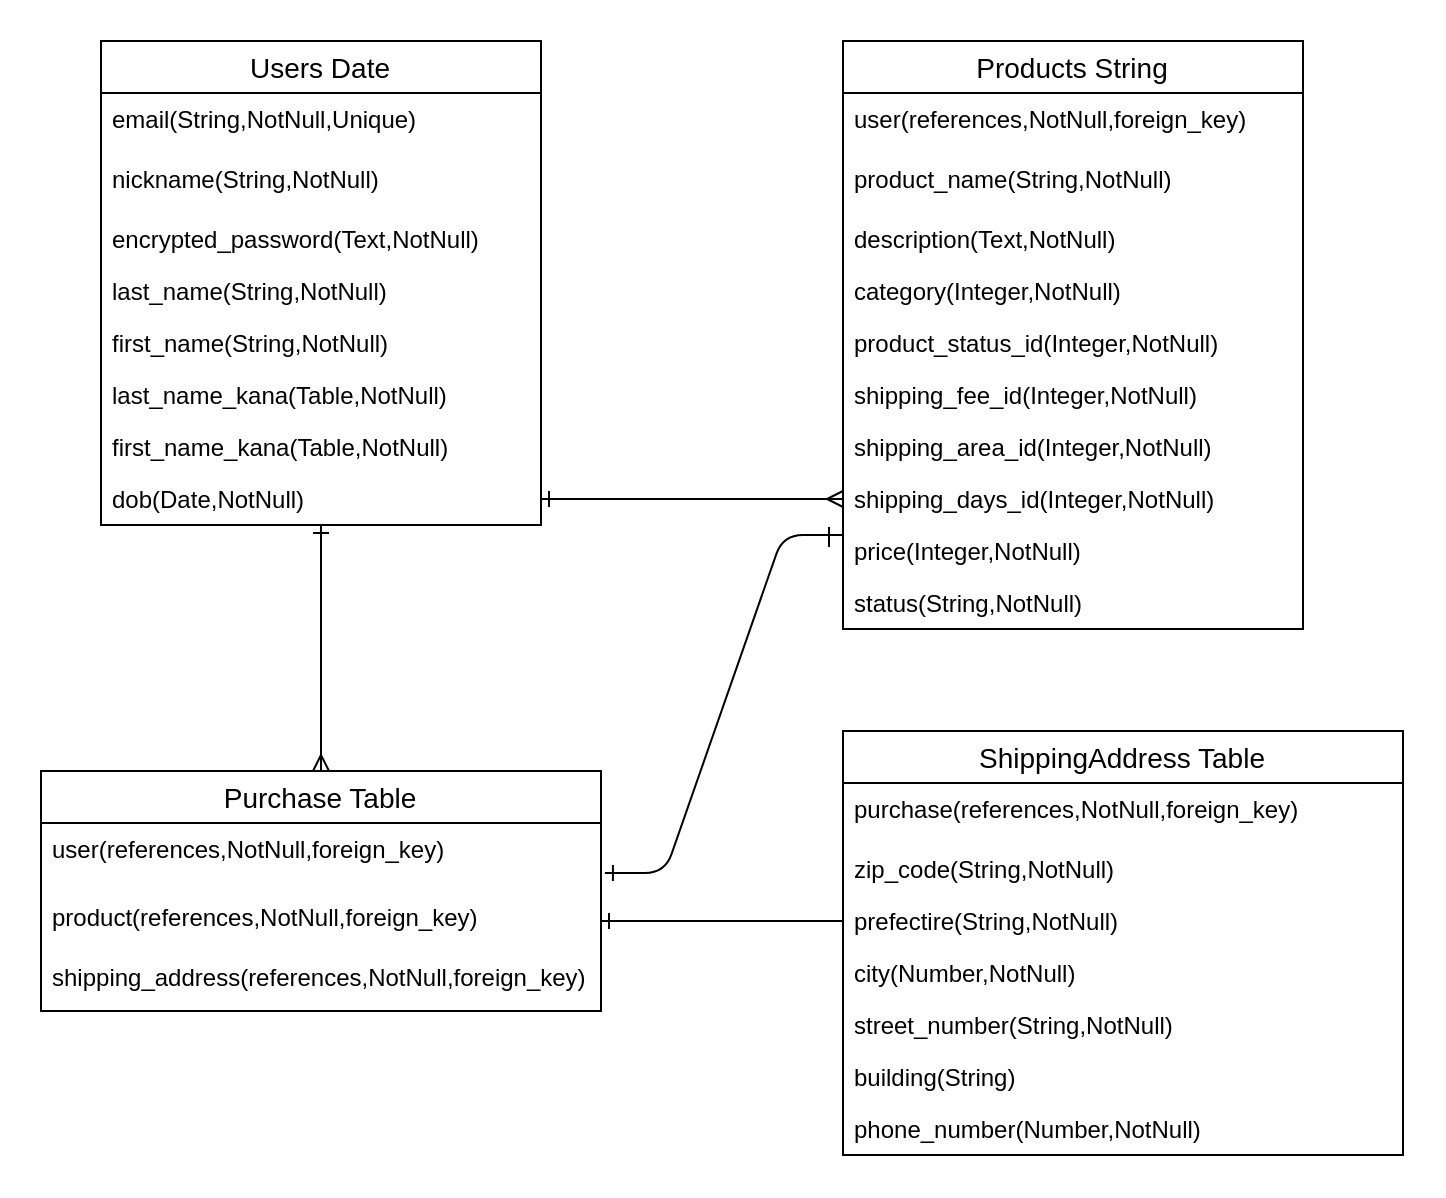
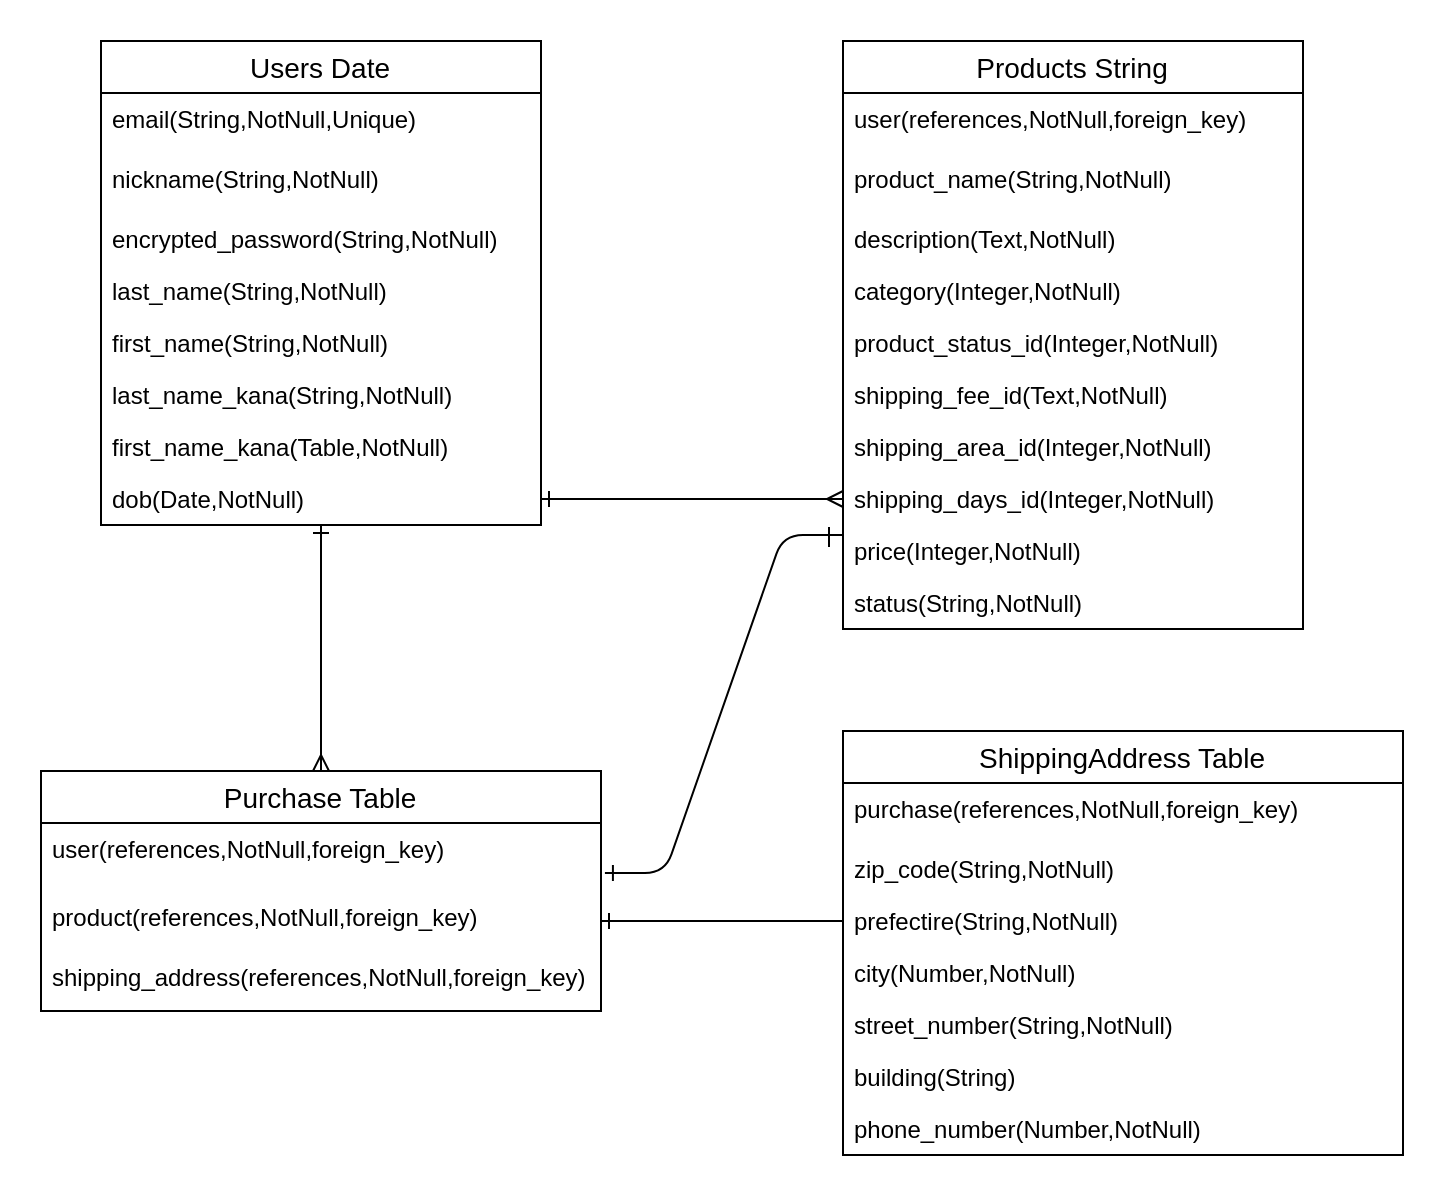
(318, 240) -> (328, 240)
(291, 396) -> (298, 396)
(1050, 396) -> (1030, 396)
